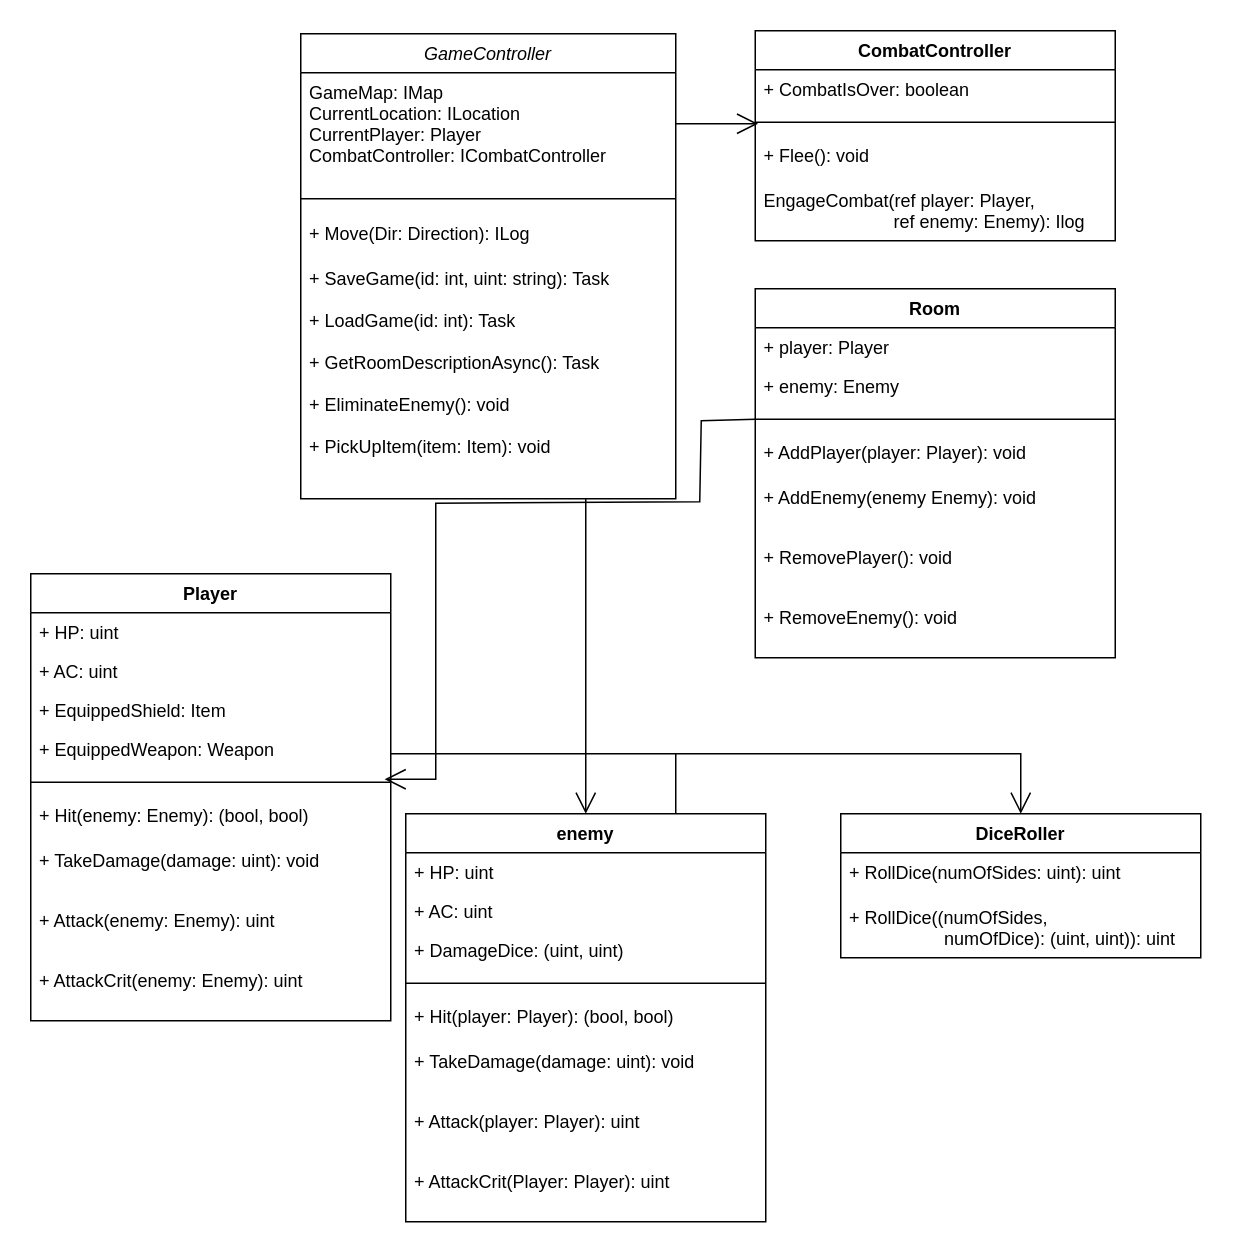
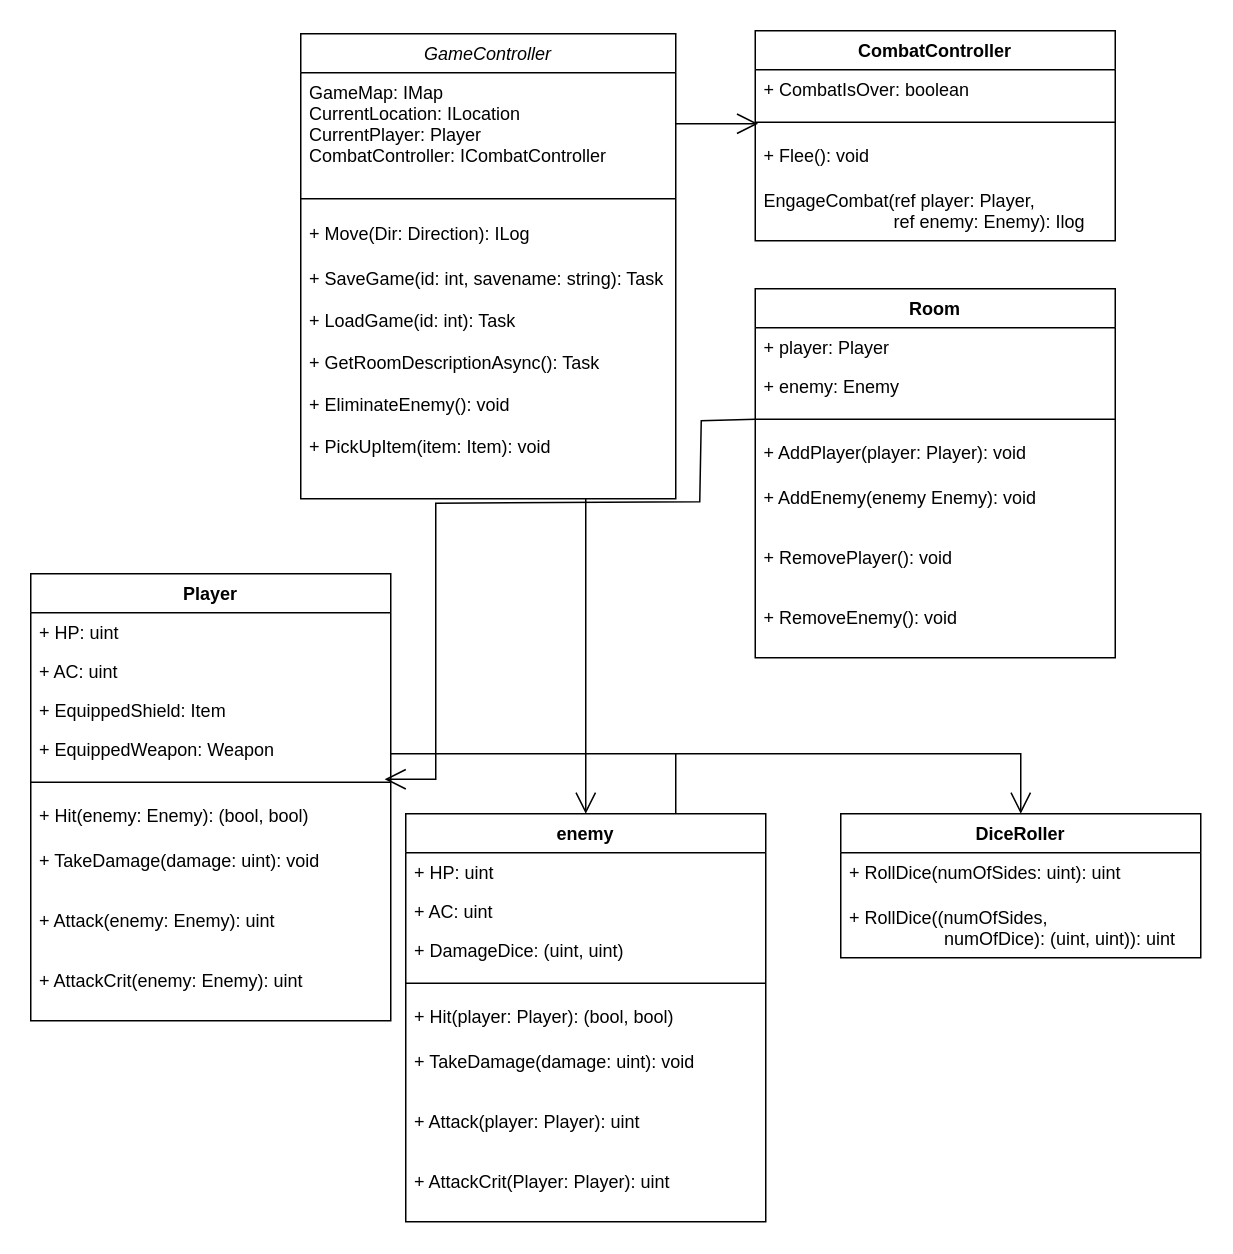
(475, 279) -> (498, 279)
